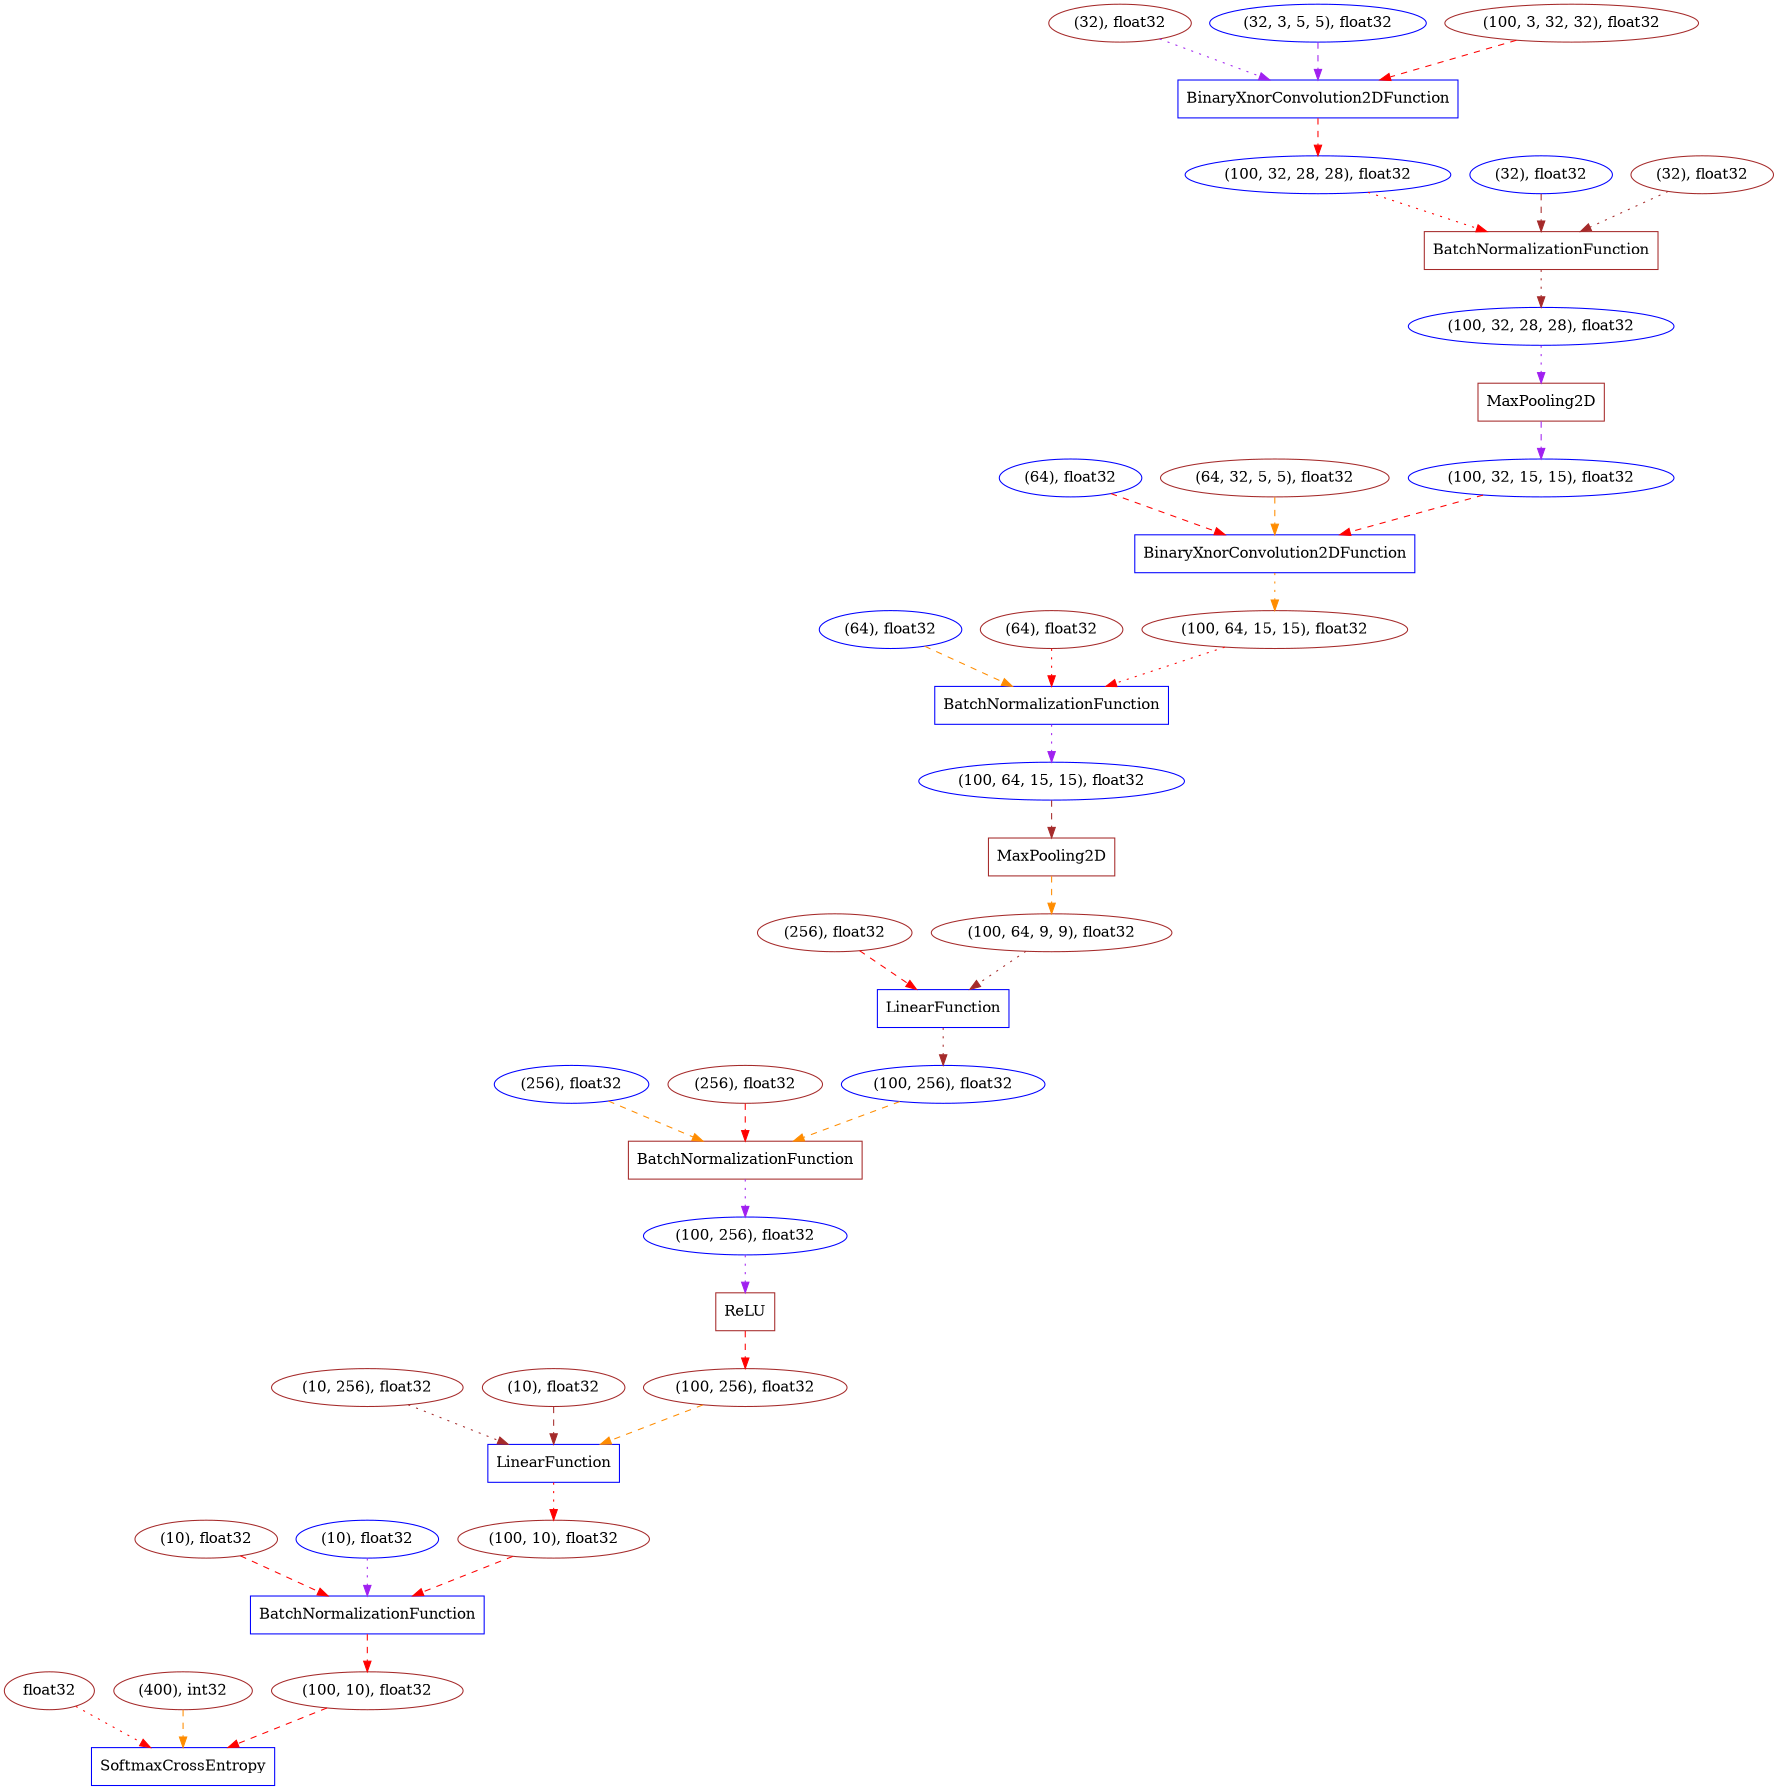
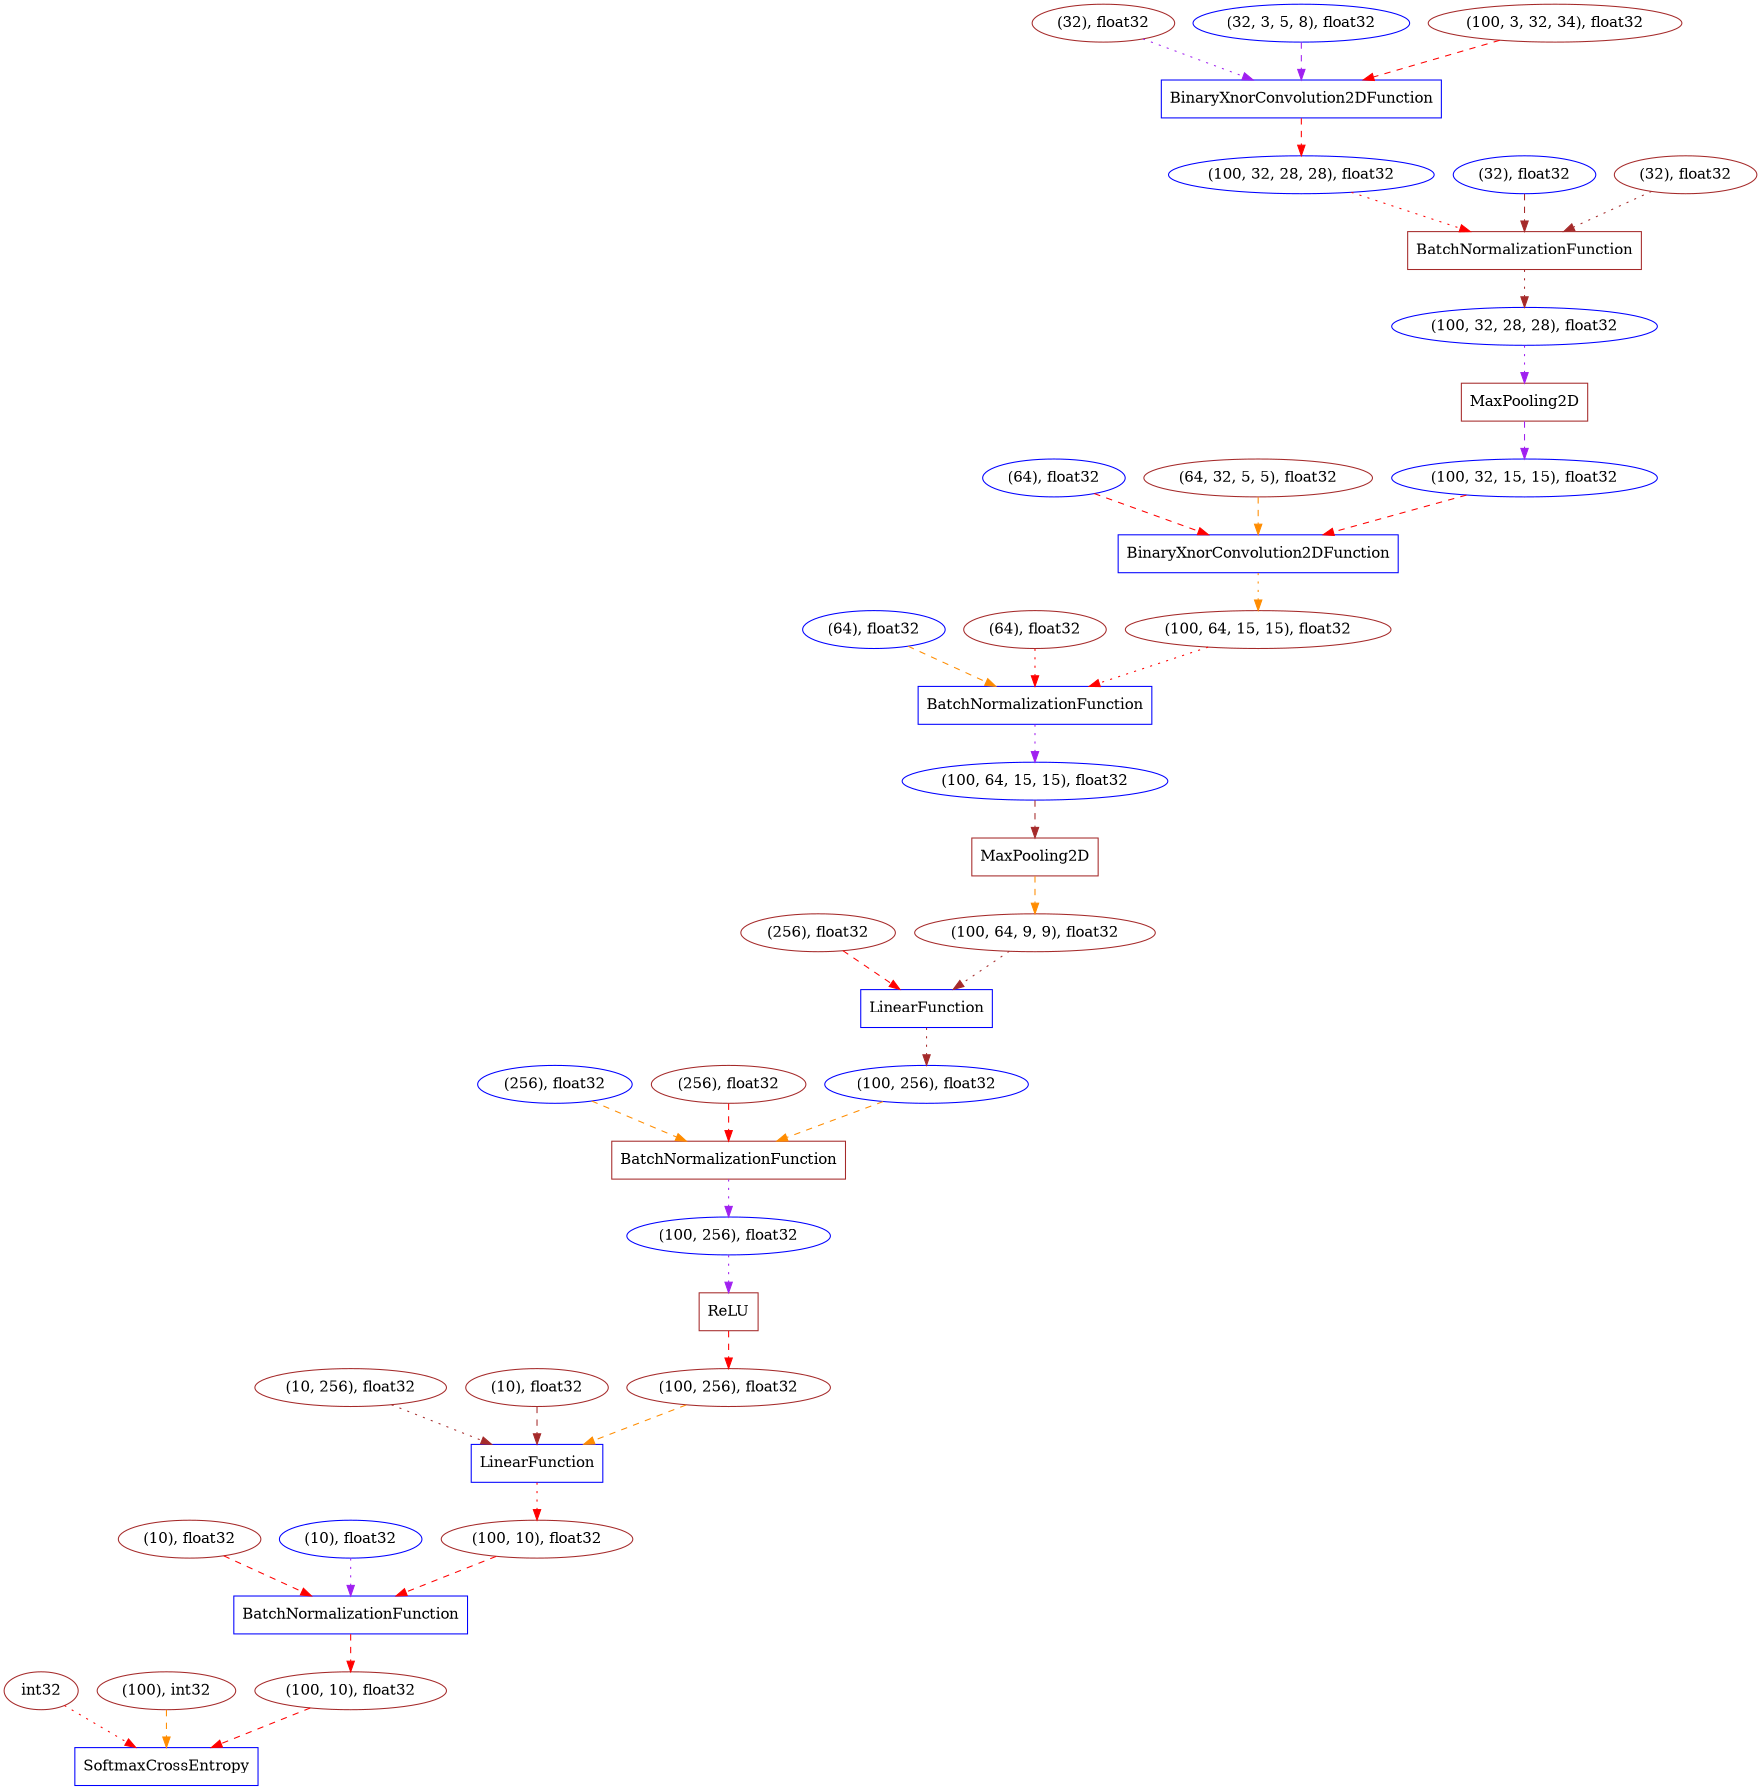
(1318, 23) -> (1301, 23)
(1572, 23) -> (1555, 23)
(49, 1691) -> (41, 1691)
(183, 1691) -> (166, 1691)
